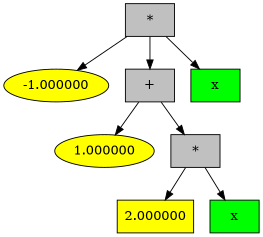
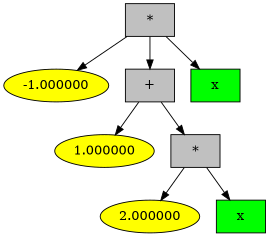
(155, 217) -> (150, 217)
